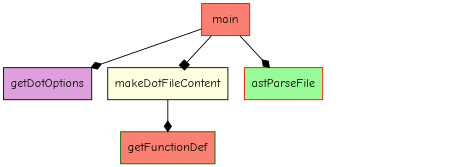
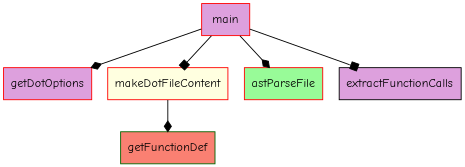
(226, 20) -> (226, 20)
(48, 84) -> (48, 84)
(168, 84) -> (168, 84)
none -> (400, 84)
